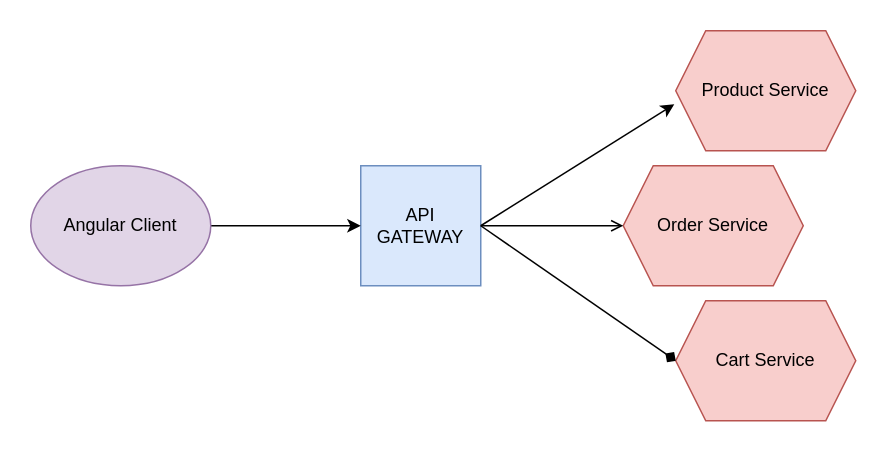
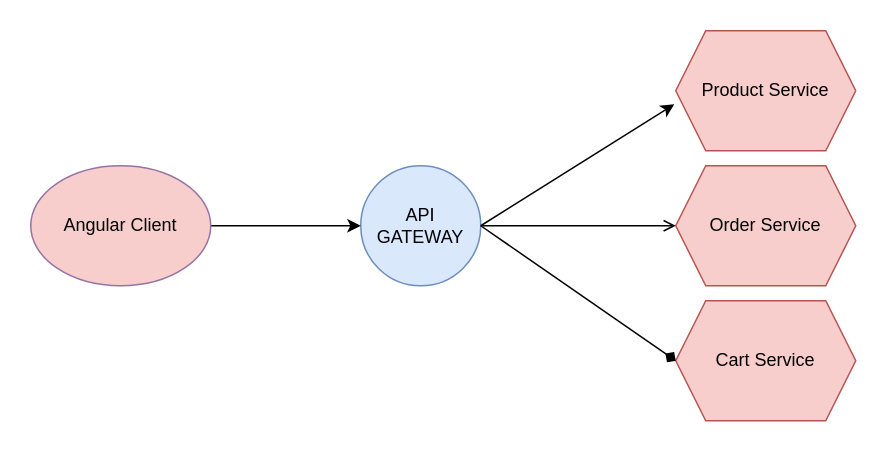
(121, 226) -> (121, 226)
(421, 226) -> (421, 226)
(713, 226) -> (766, 226)
